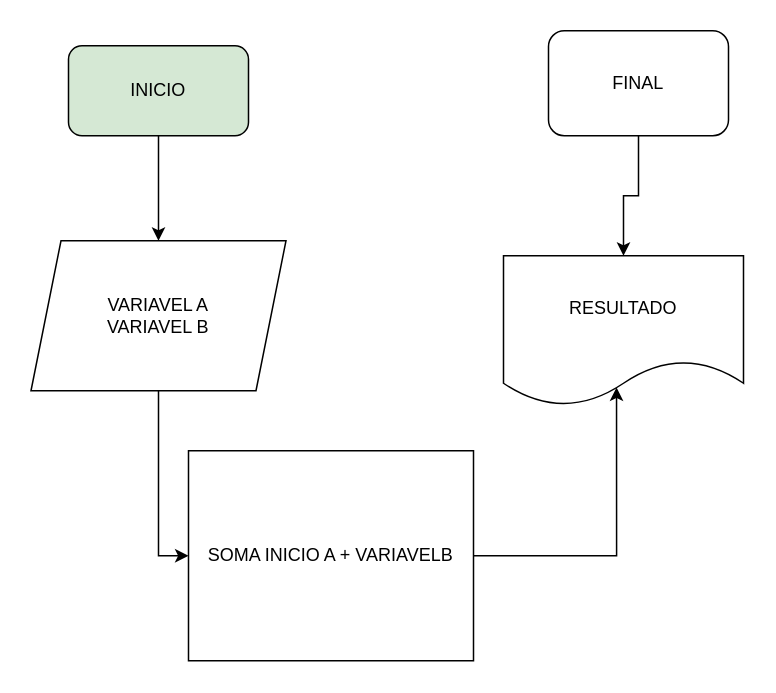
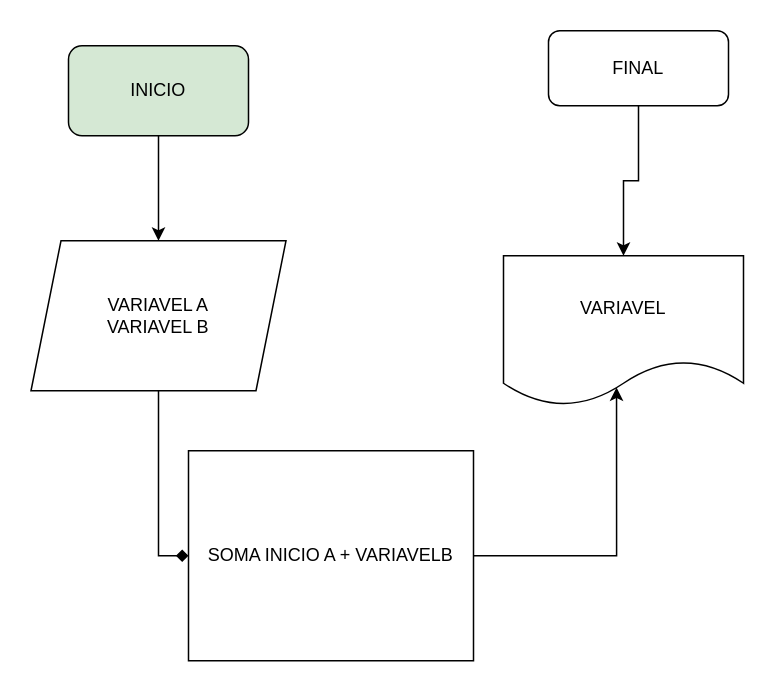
(638, 83) -> (638, 68)
(623, 308) -> (623, 308)
(177, 556) -> (176, 556)
